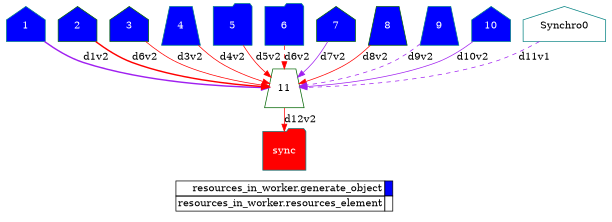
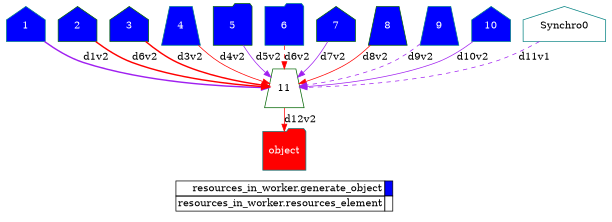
(233, 26) -> (233, 26)
(253, 60) -> (253, 60)
(201, 71) -> (201, 71)
(284, 151) -> (284, 151)
